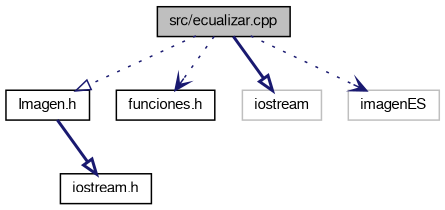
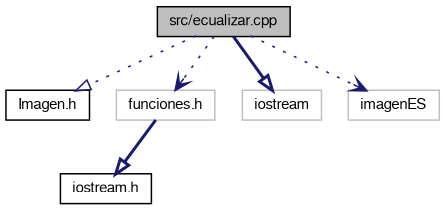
(166, 105) -> (166, 105)
(72, 141) -> (140, 141)
